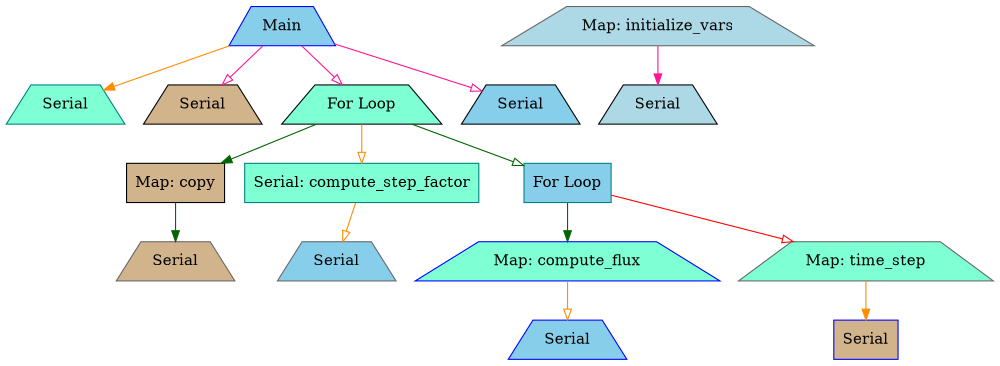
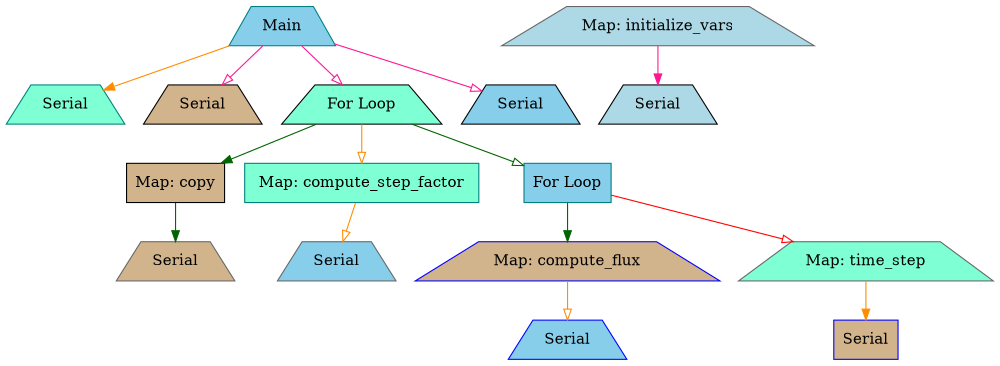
(282, 26) -> (282, 26)
(362, 183) -> (362, 183)
(568, 261) -> (568, 261)
